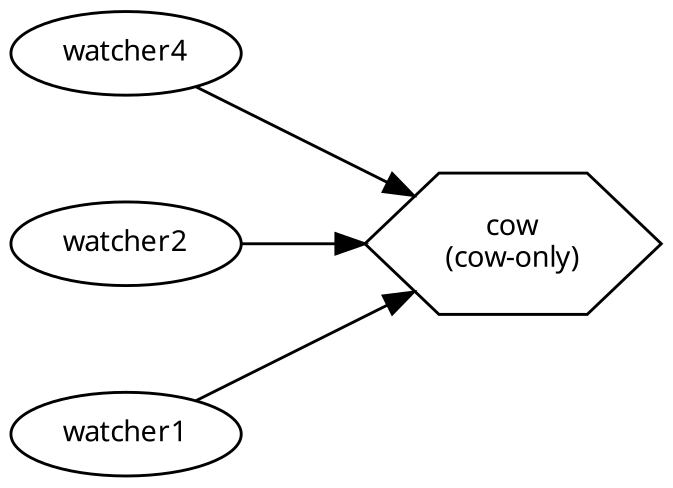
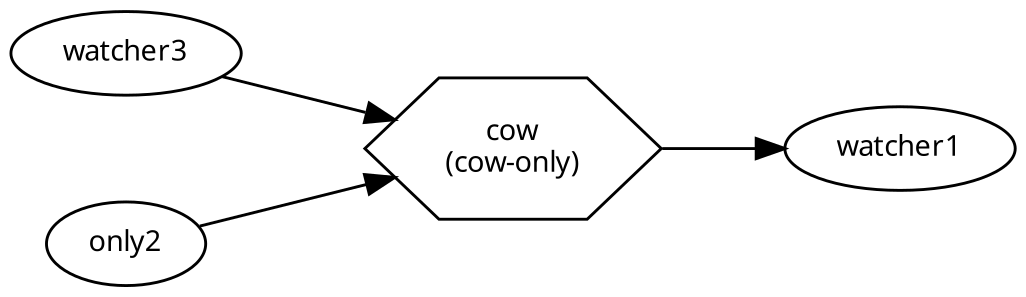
(126, 53) -> (126, 53)
(126, 244) -> (126, 244)
(292, 353) -> (709, 149)
